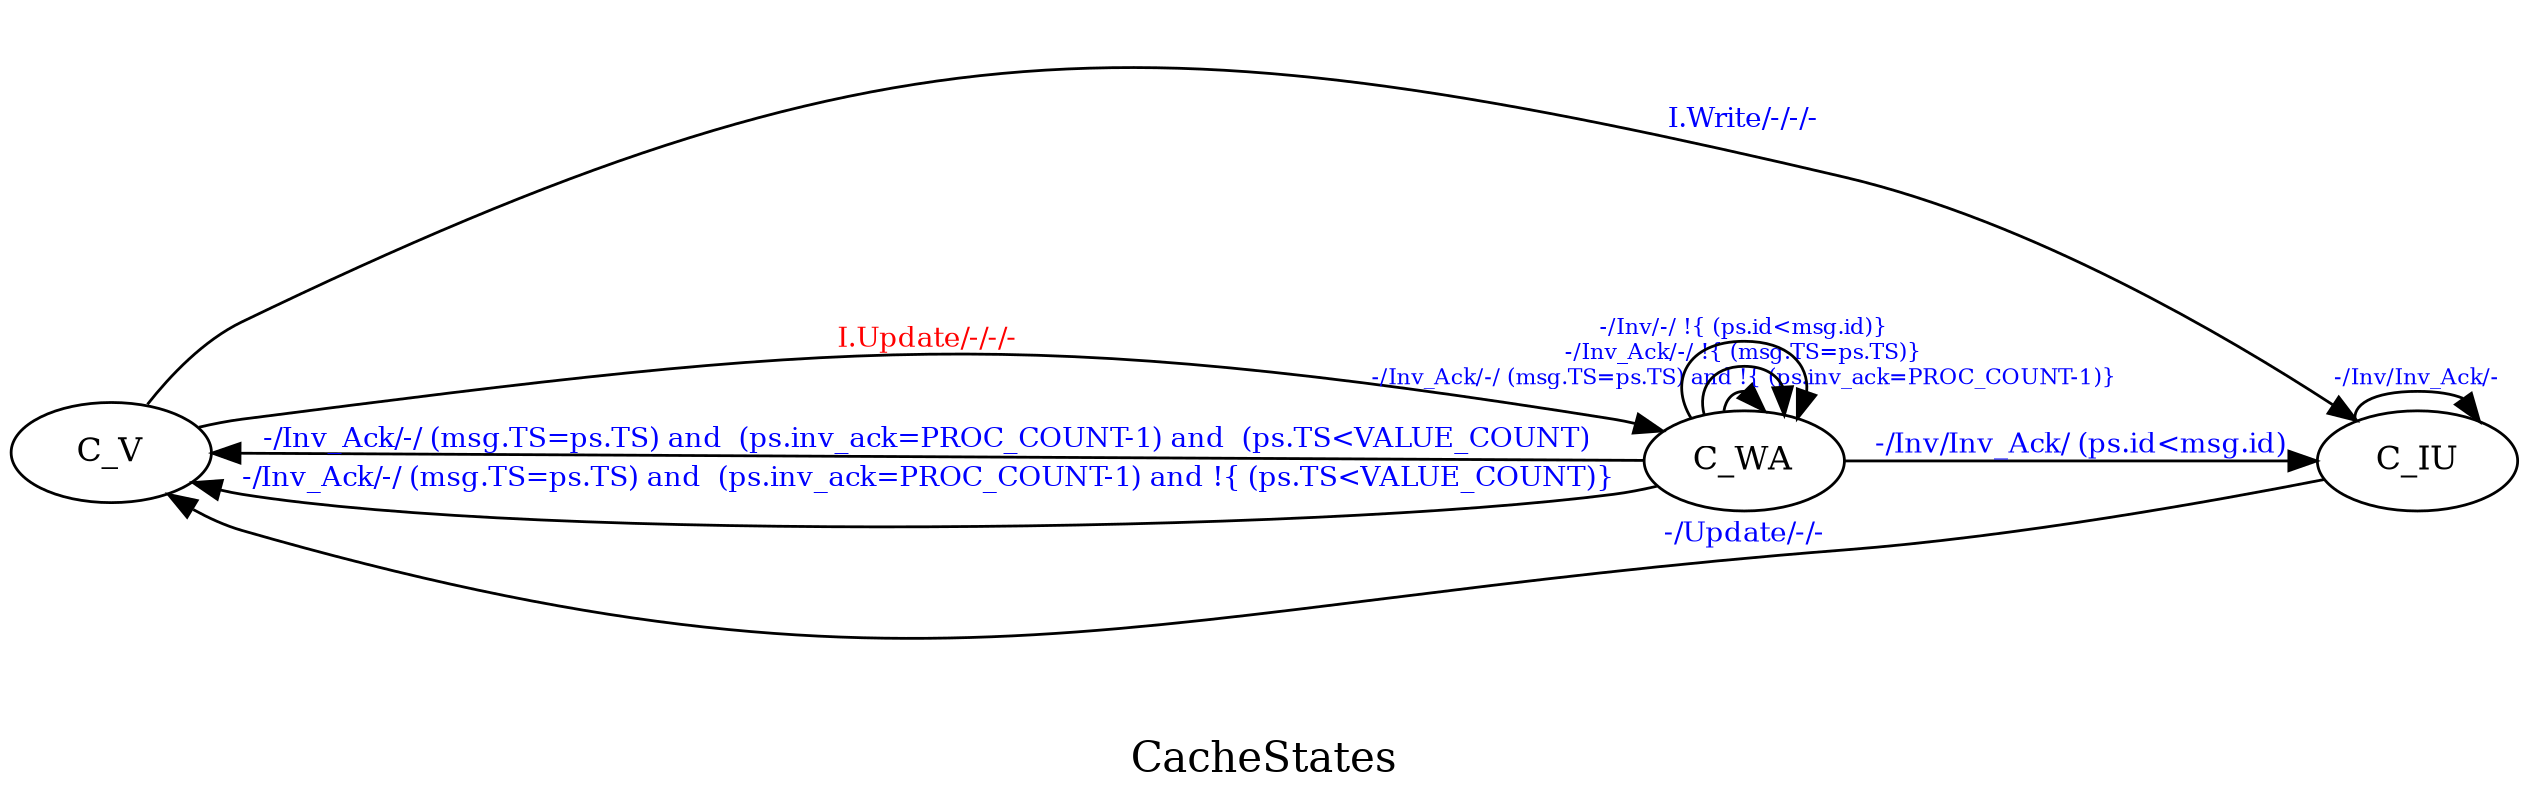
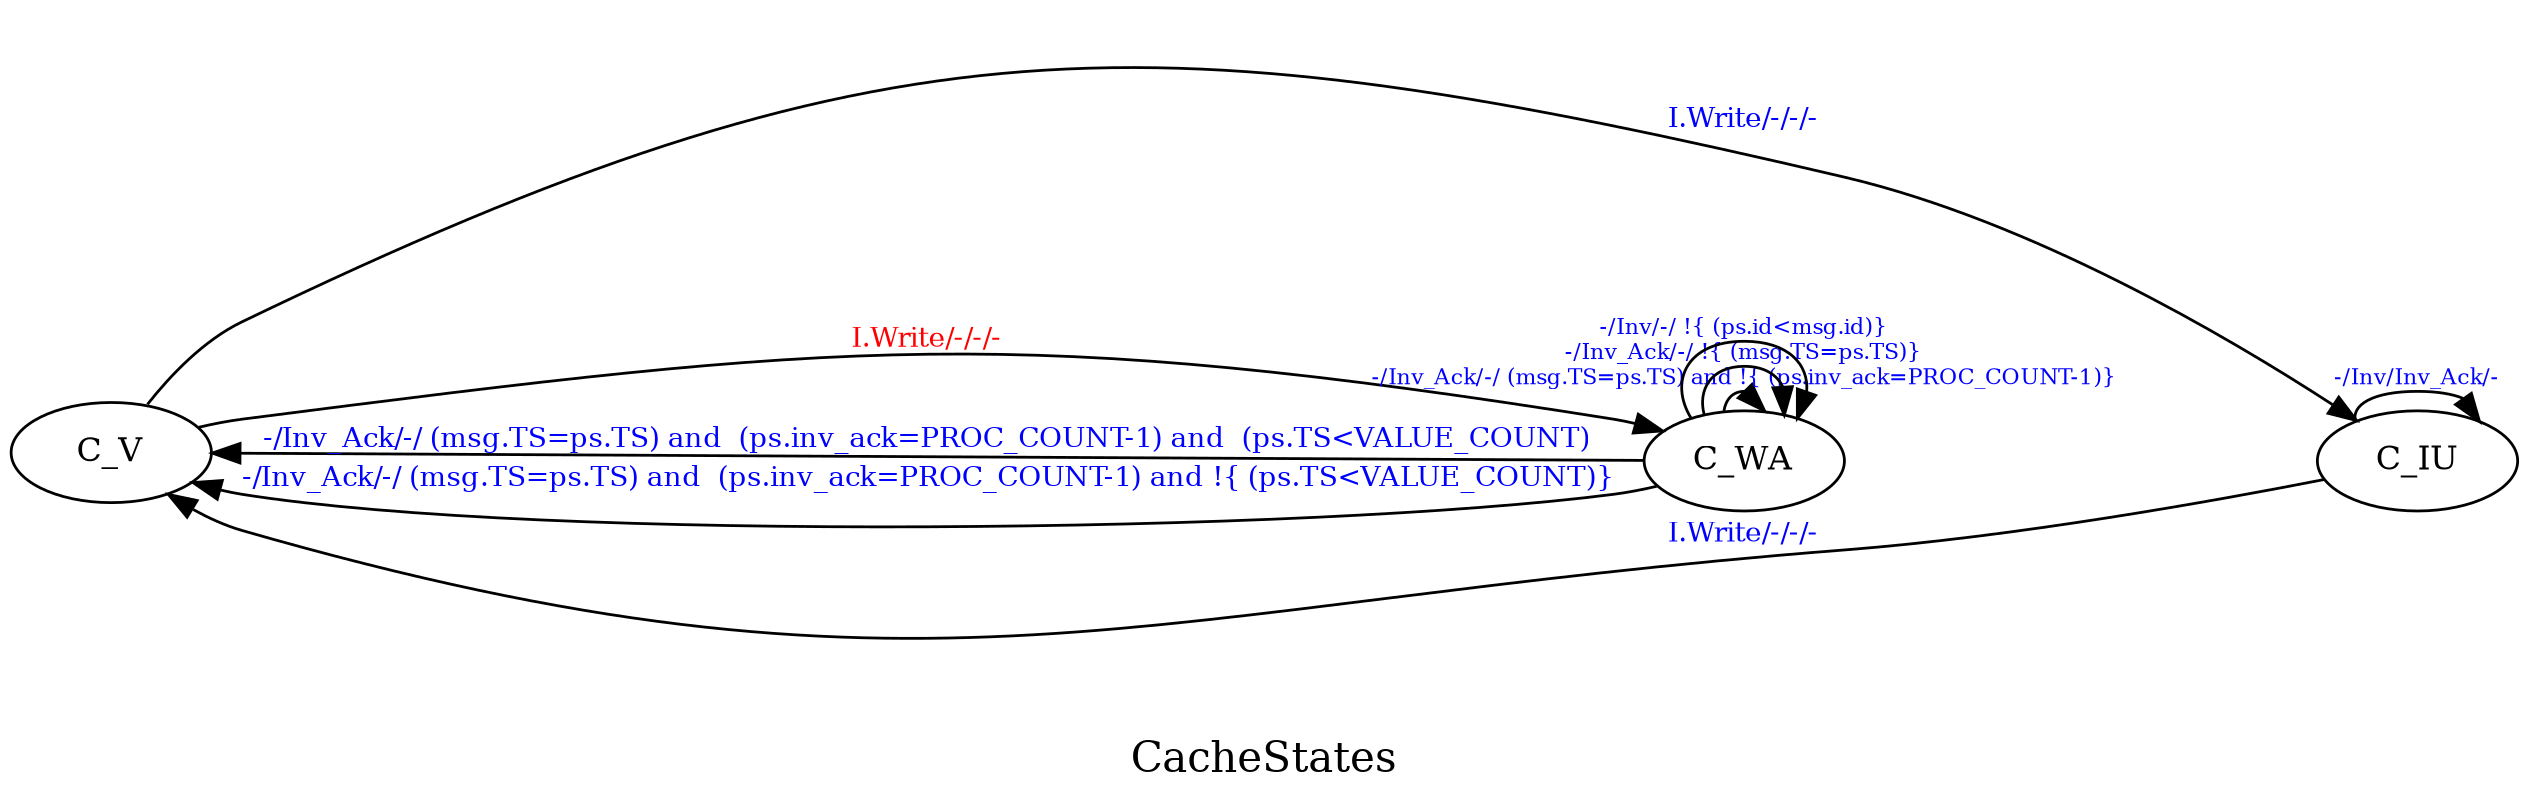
(928, 340) -> (928, 340)
(2067, 461) -> none
(1744, 535) -> (1744, 535)
